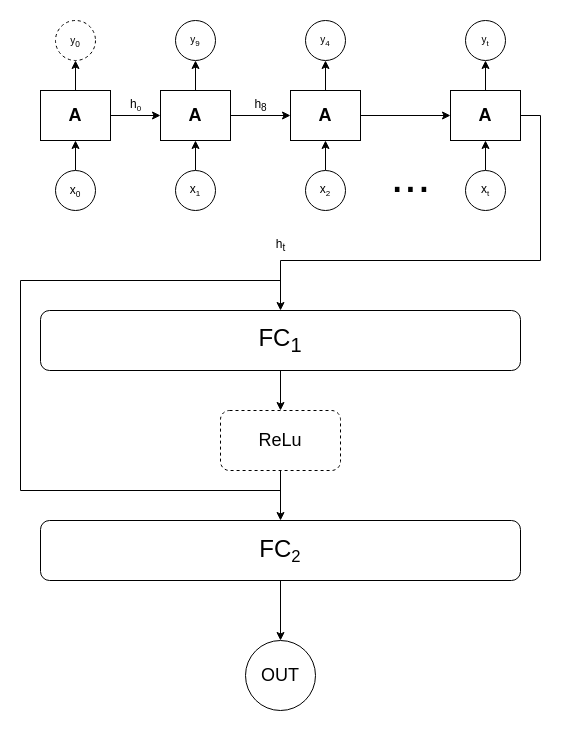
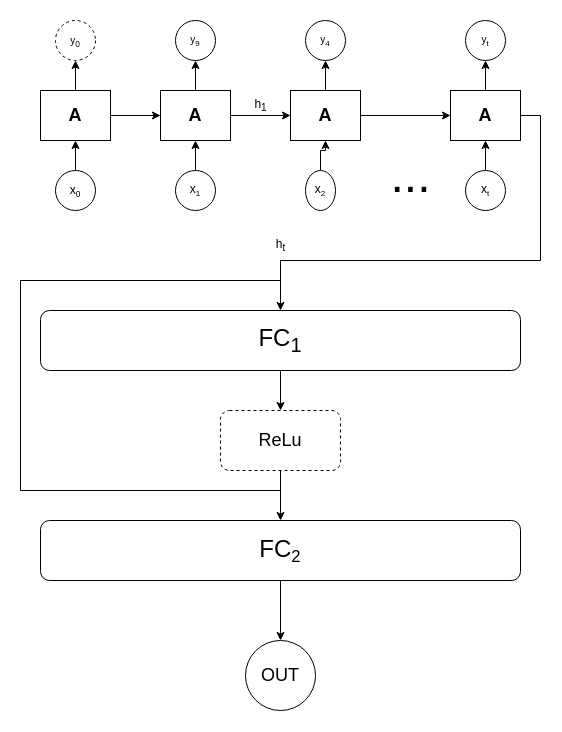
(136, 106) -> none
(261, 106) -> (261, 106)
(326, 191) -> (321, 191)
